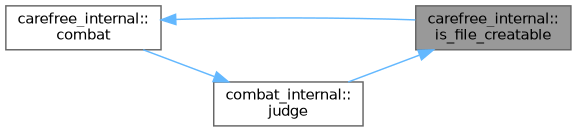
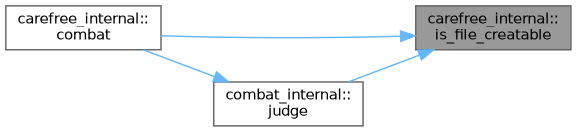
(296, 18) -> (281, 38)
